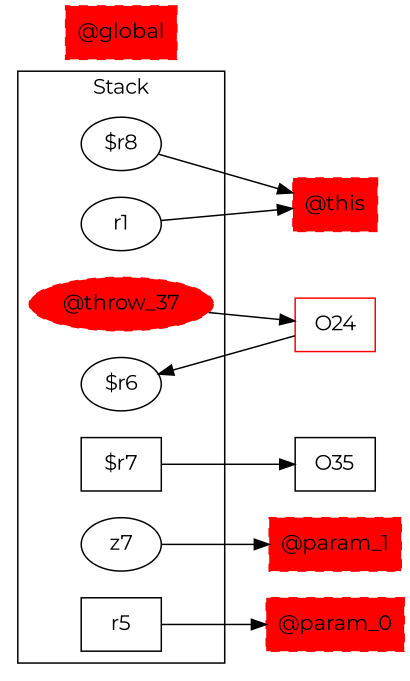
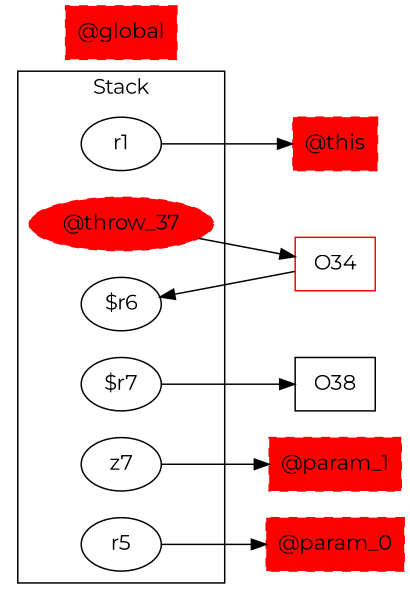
(121, 144) -> none
(335, 325) -> (335, 264)
(121, 464) -> (121, 384)
(335, 464) -> (335, 384)
(121, 624) -> (121, 544)
